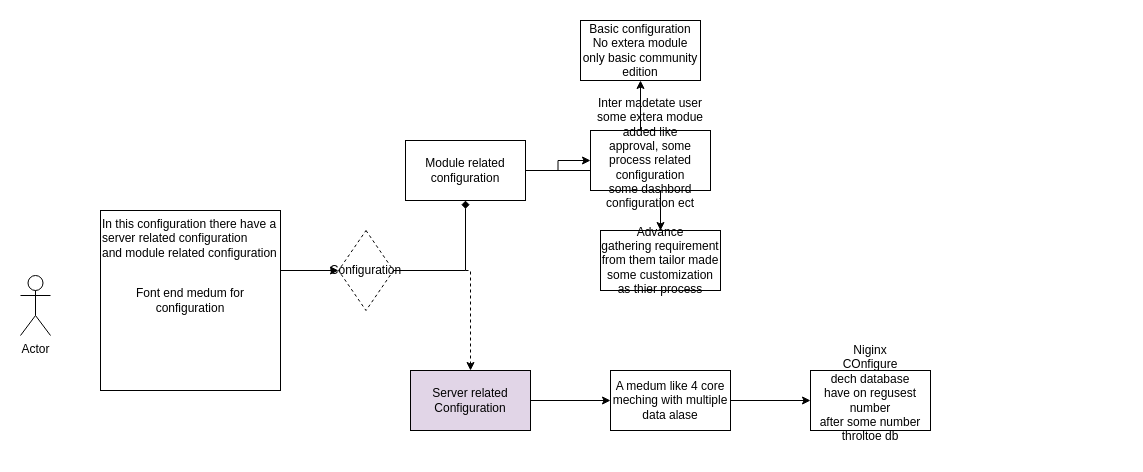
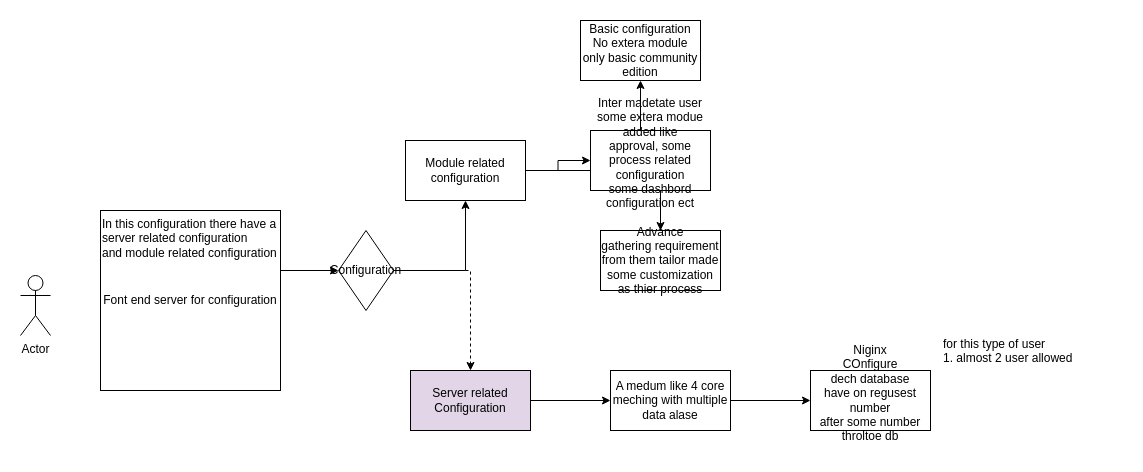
(466, 209) -> (466, 209)
(366, 271) -> (366, 271)
(191, 301) -> (191, 301)
none -> (1032, 391)
